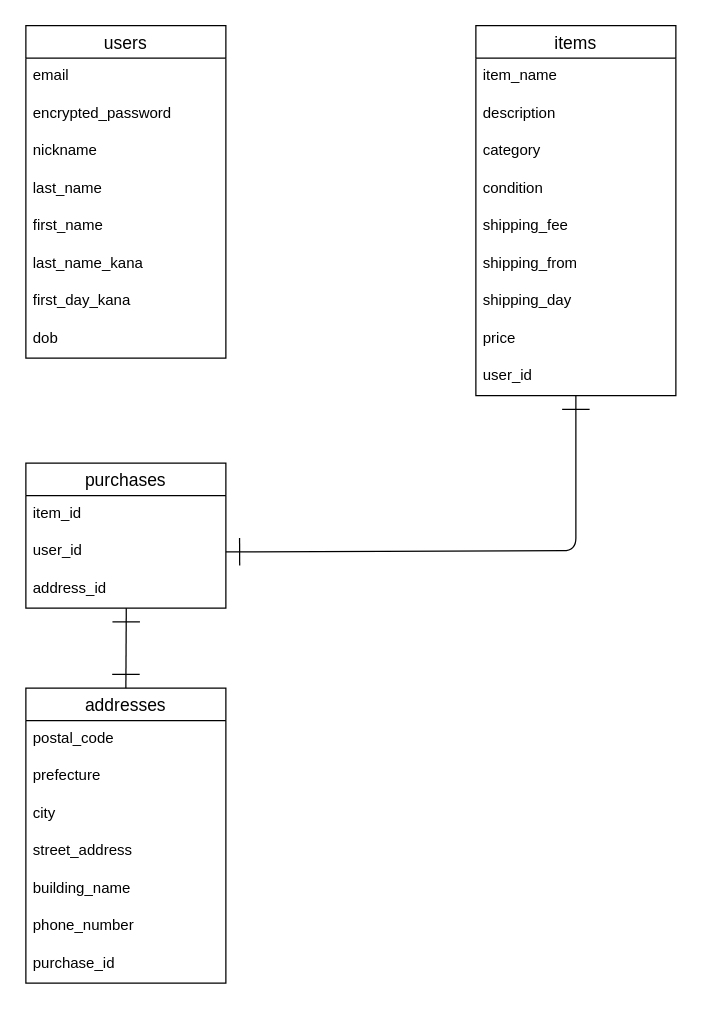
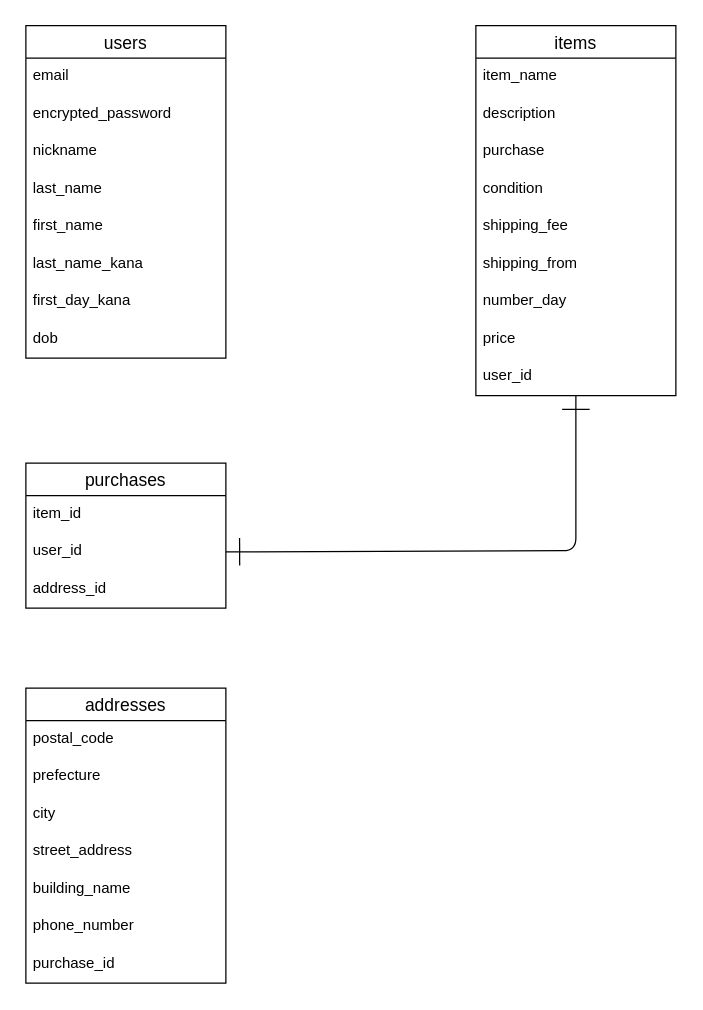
(516, 150) -> (516, 150)
(529, 300) -> (525, 300)
(126, 649) -> none
